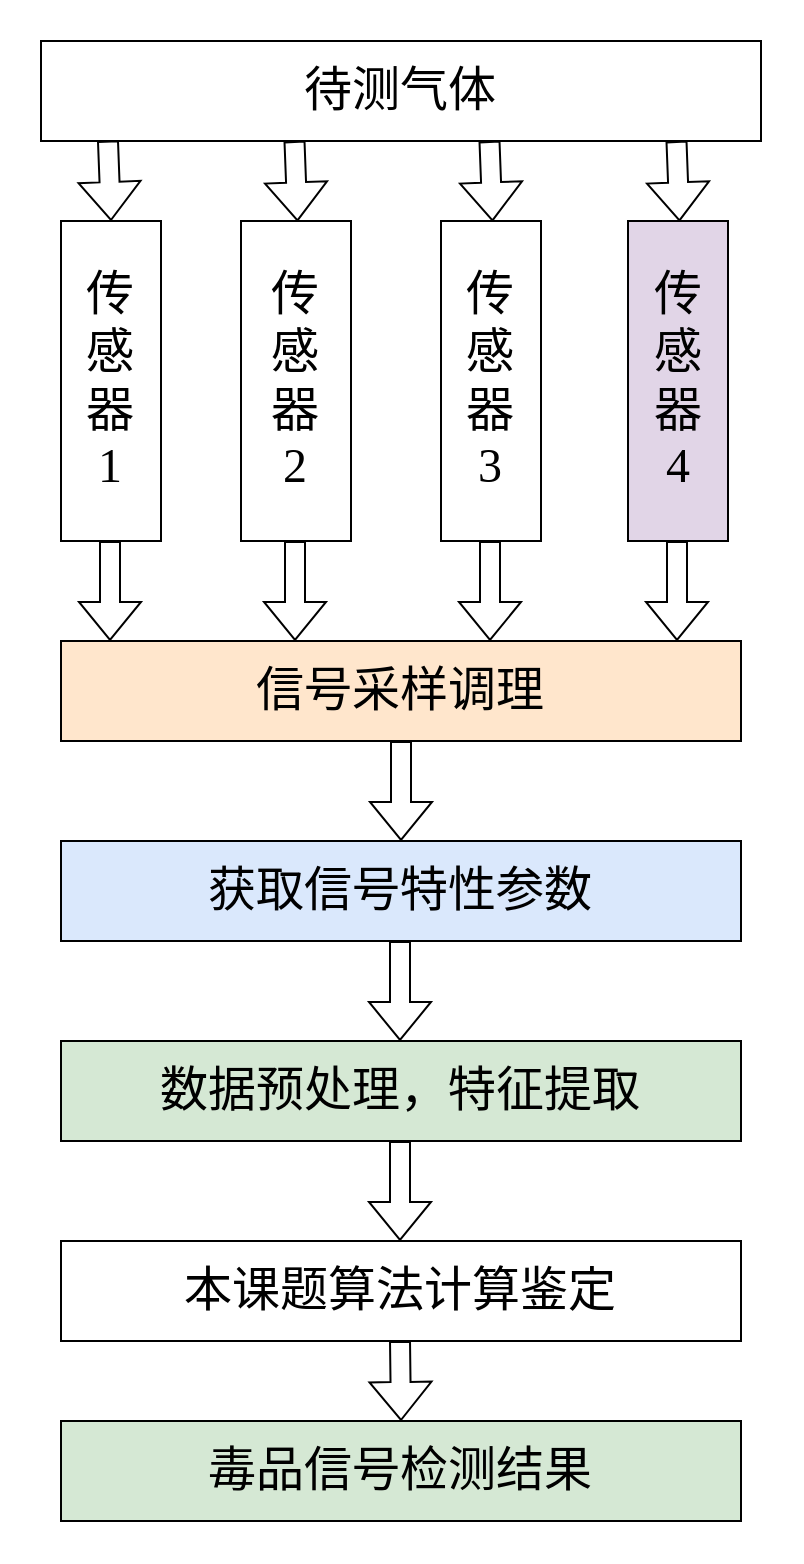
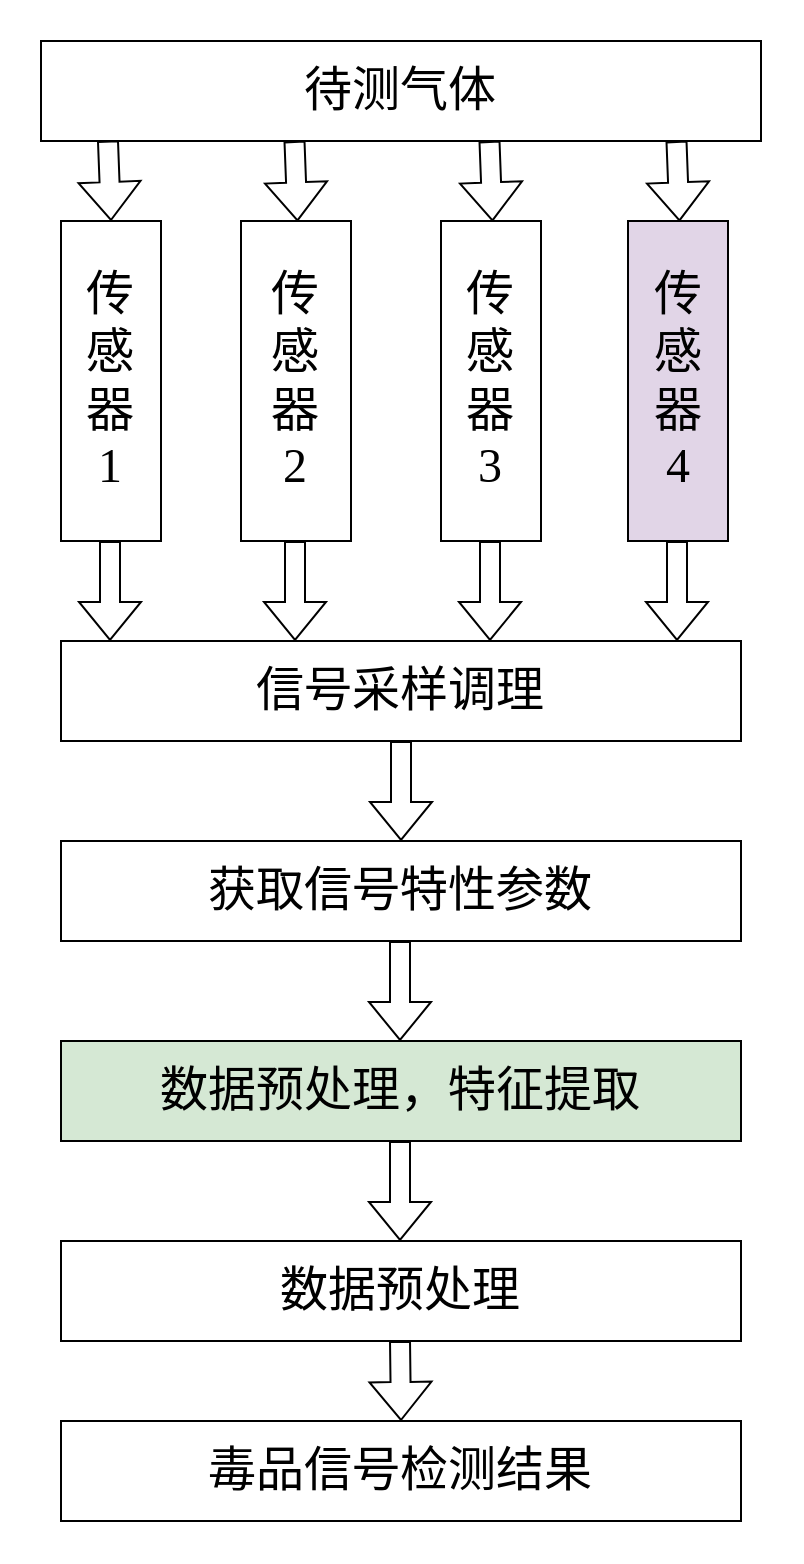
(401, 691) -> (401, 691)
(401, 891) -> (401, 891)
(401, 1291) -> (401, 1291)
(401, 1471) -> (401, 1471)
